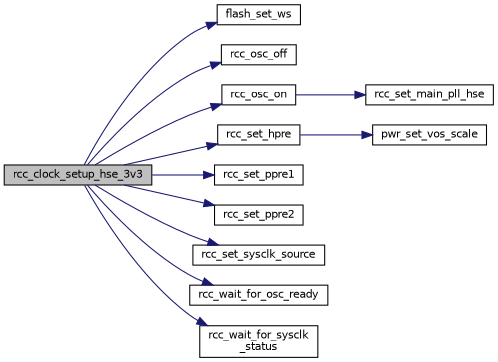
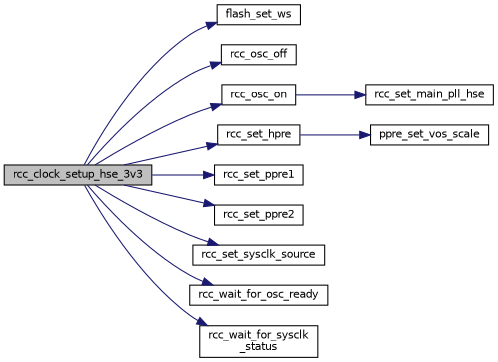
(430, 135) -> (430, 135)
